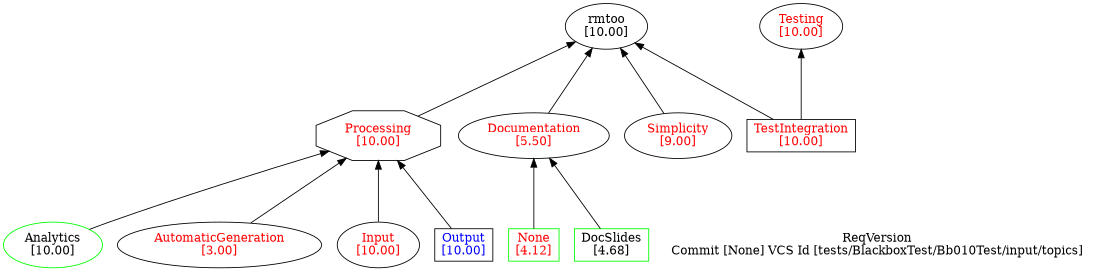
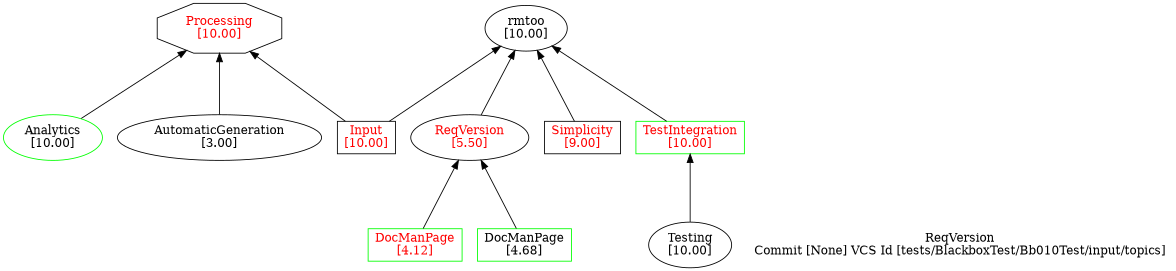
(801, 26) -> (690, 245)
(493, 81) -> (441, 86)
(801, 89) -> (690, 192)
(534, 136) -> (470, 138)
(678, 136) -> (583, 138)
(801, 136) -> (690, 138)
(220, 245) -> (220, 138)
(378, 245) -> (366, 138)
(464, 245) -> none
(534, 245) -> (415, 245)
(612, 245) -> (524, 245)
